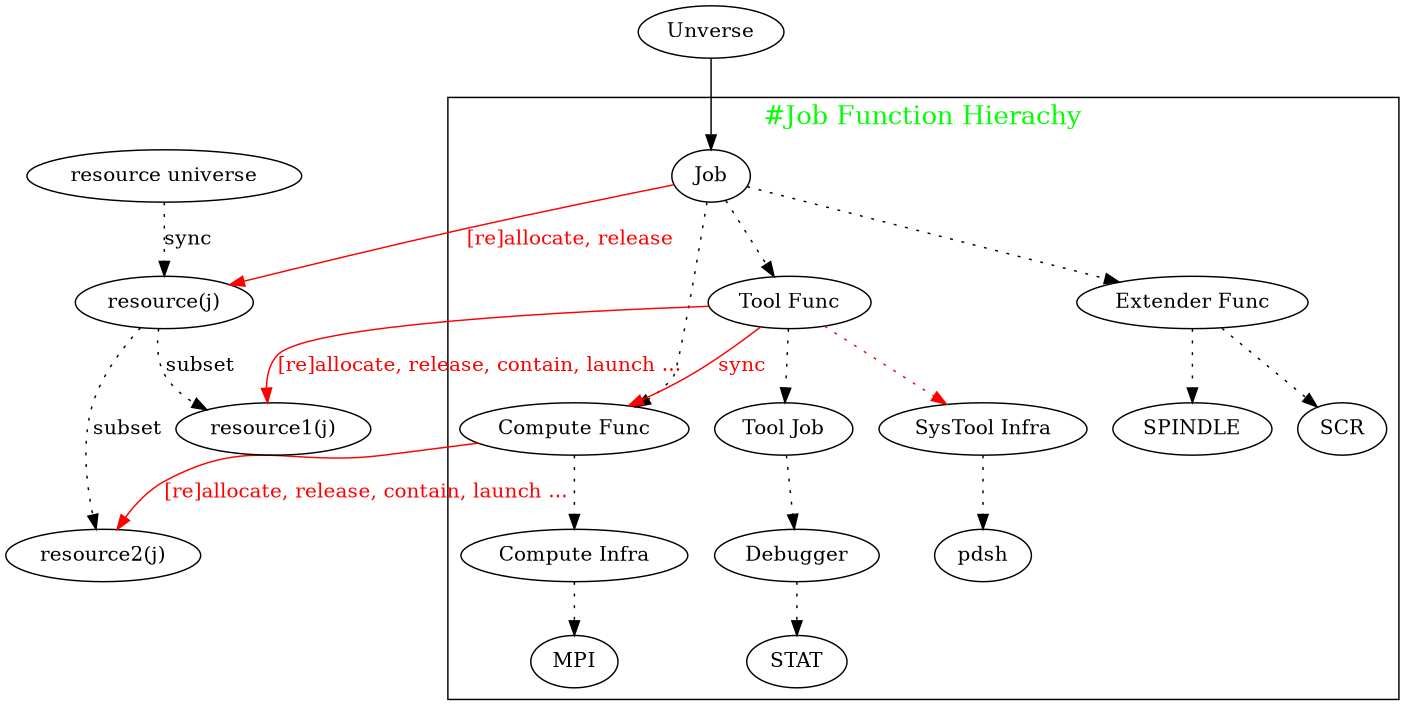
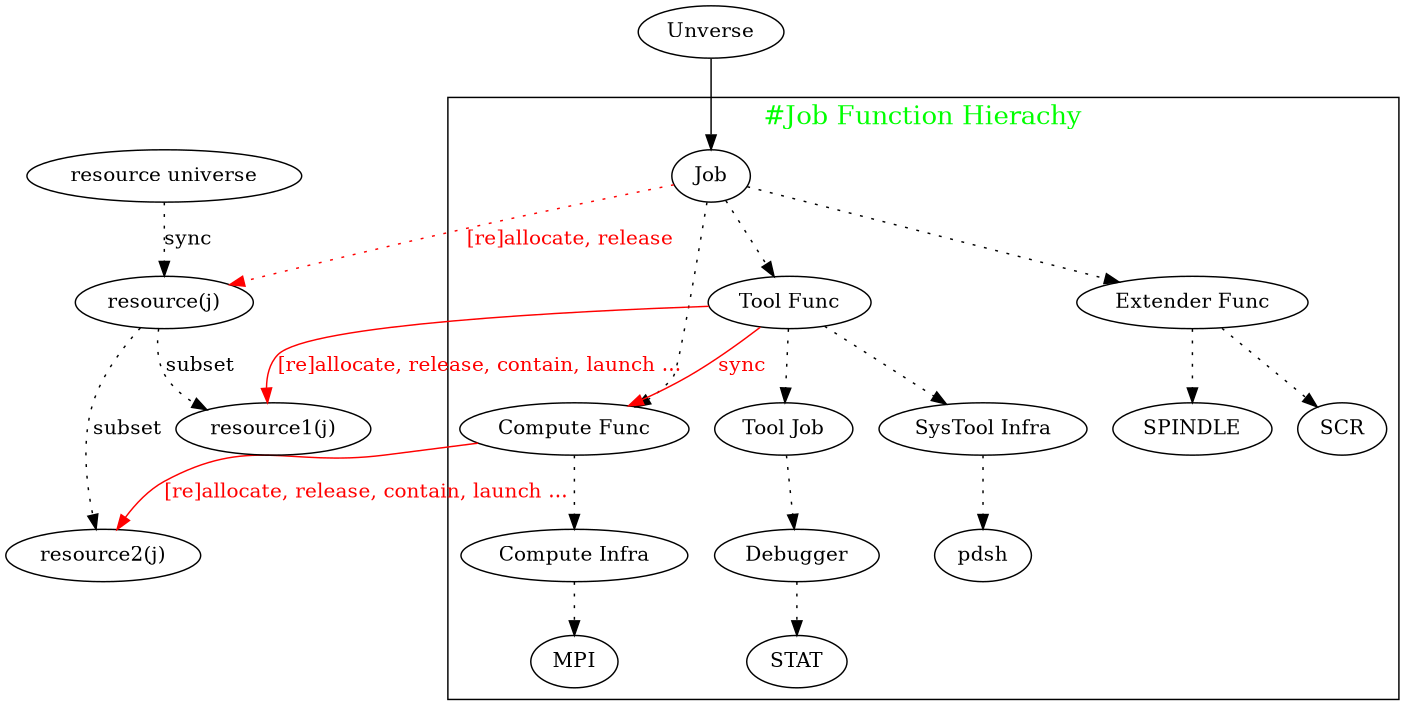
(458, 230) -> (458, 230)
(879, 361) -> (879, 361)
